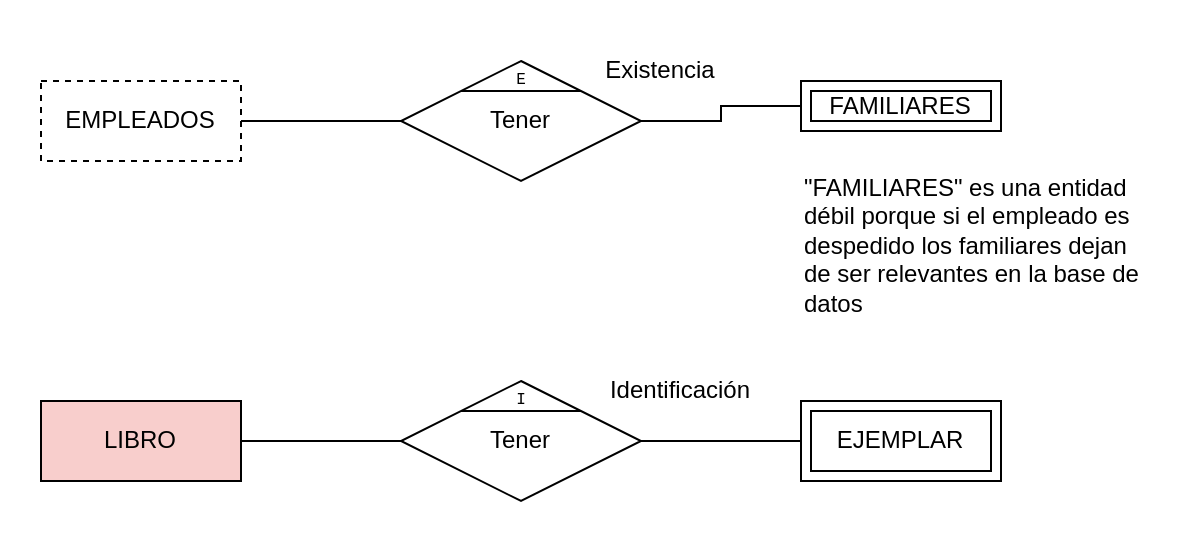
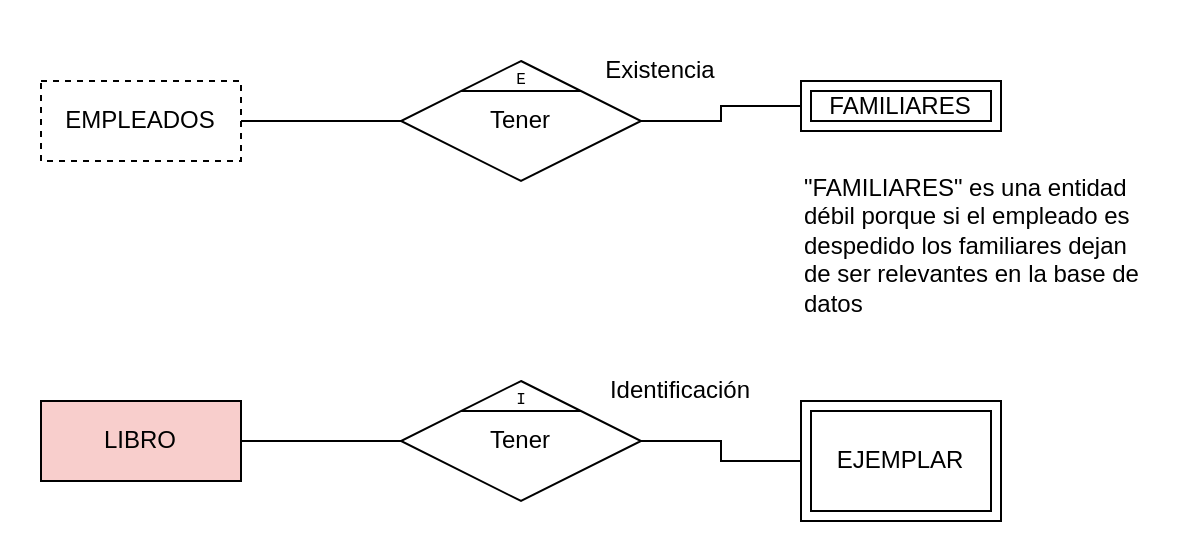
(901, 441) -> (901, 461)
